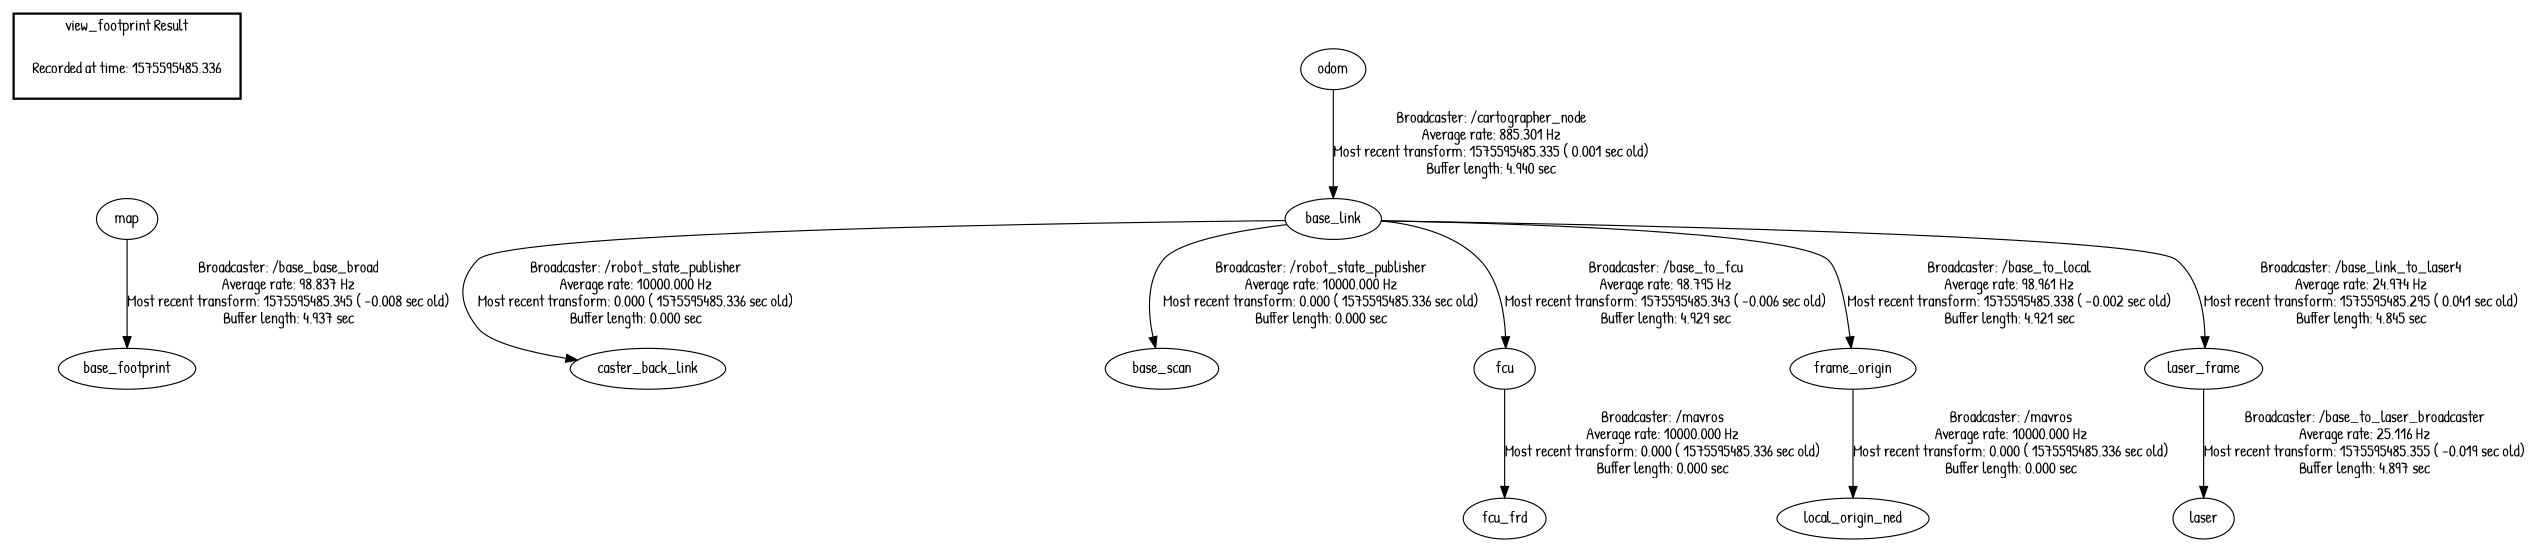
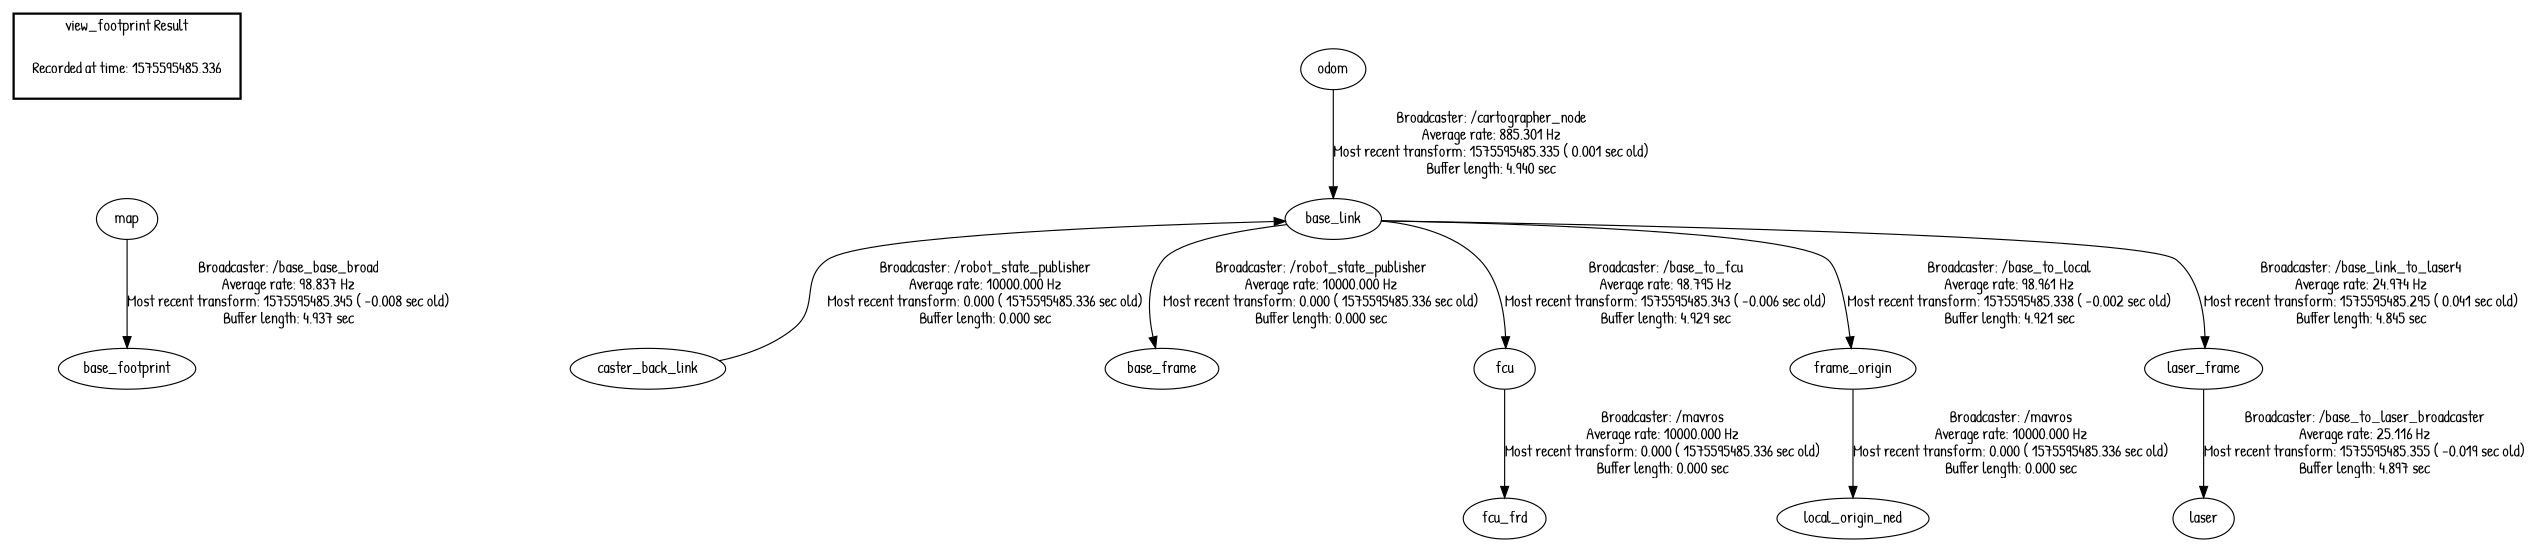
(795, 231) -> (969, 236)
(1162, 369) -> (1162, 369)
